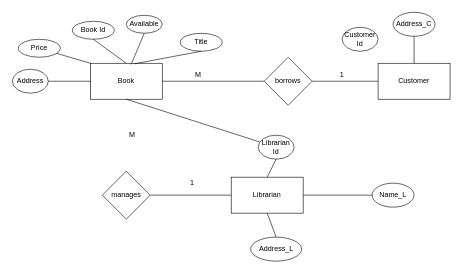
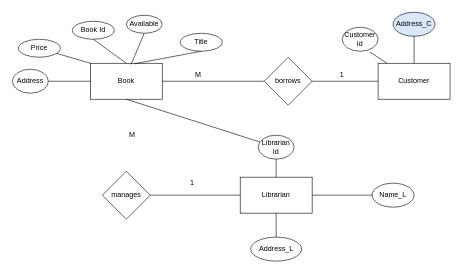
(414, 24) -> (414, 24)
none -> (379, 58)
(267, 195) -> (276, 195)
